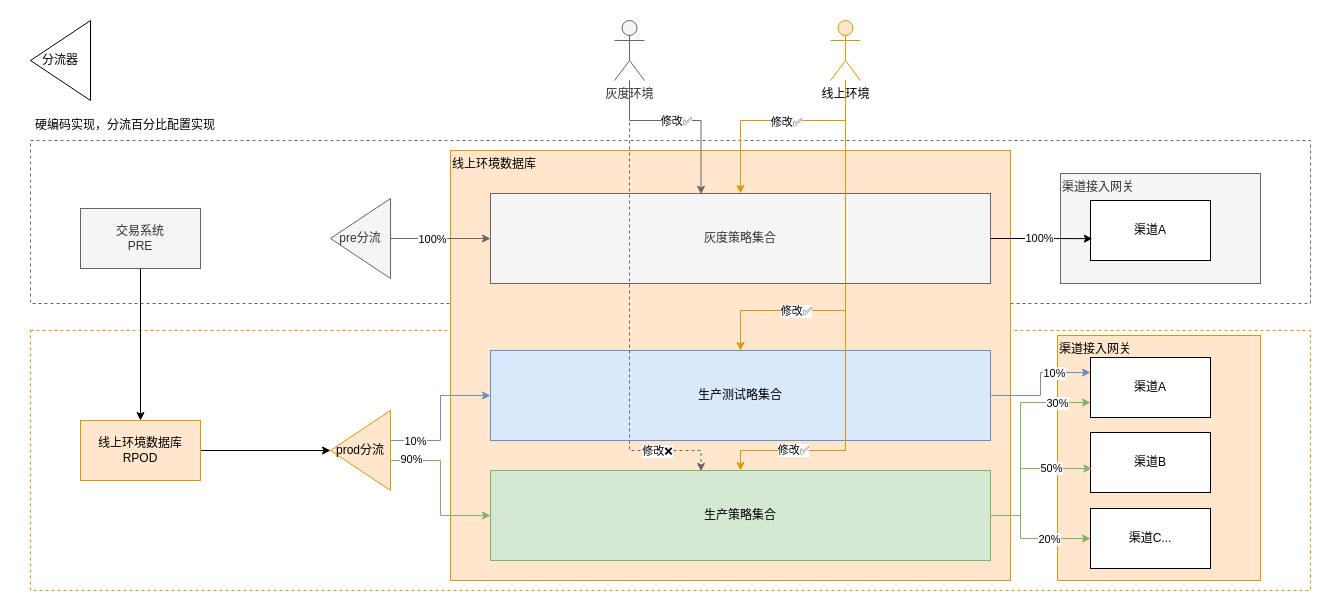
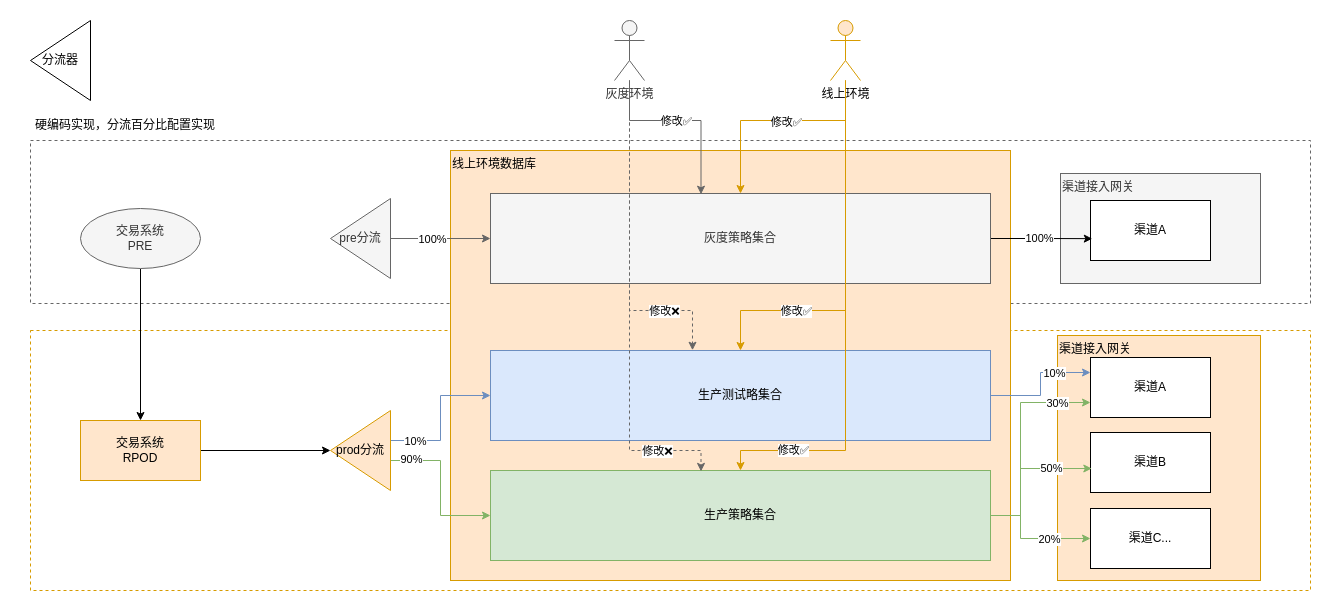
(141, 239) -> (141, 239)
none -> (679, 311)
(141, 451) -> (141, 451)
